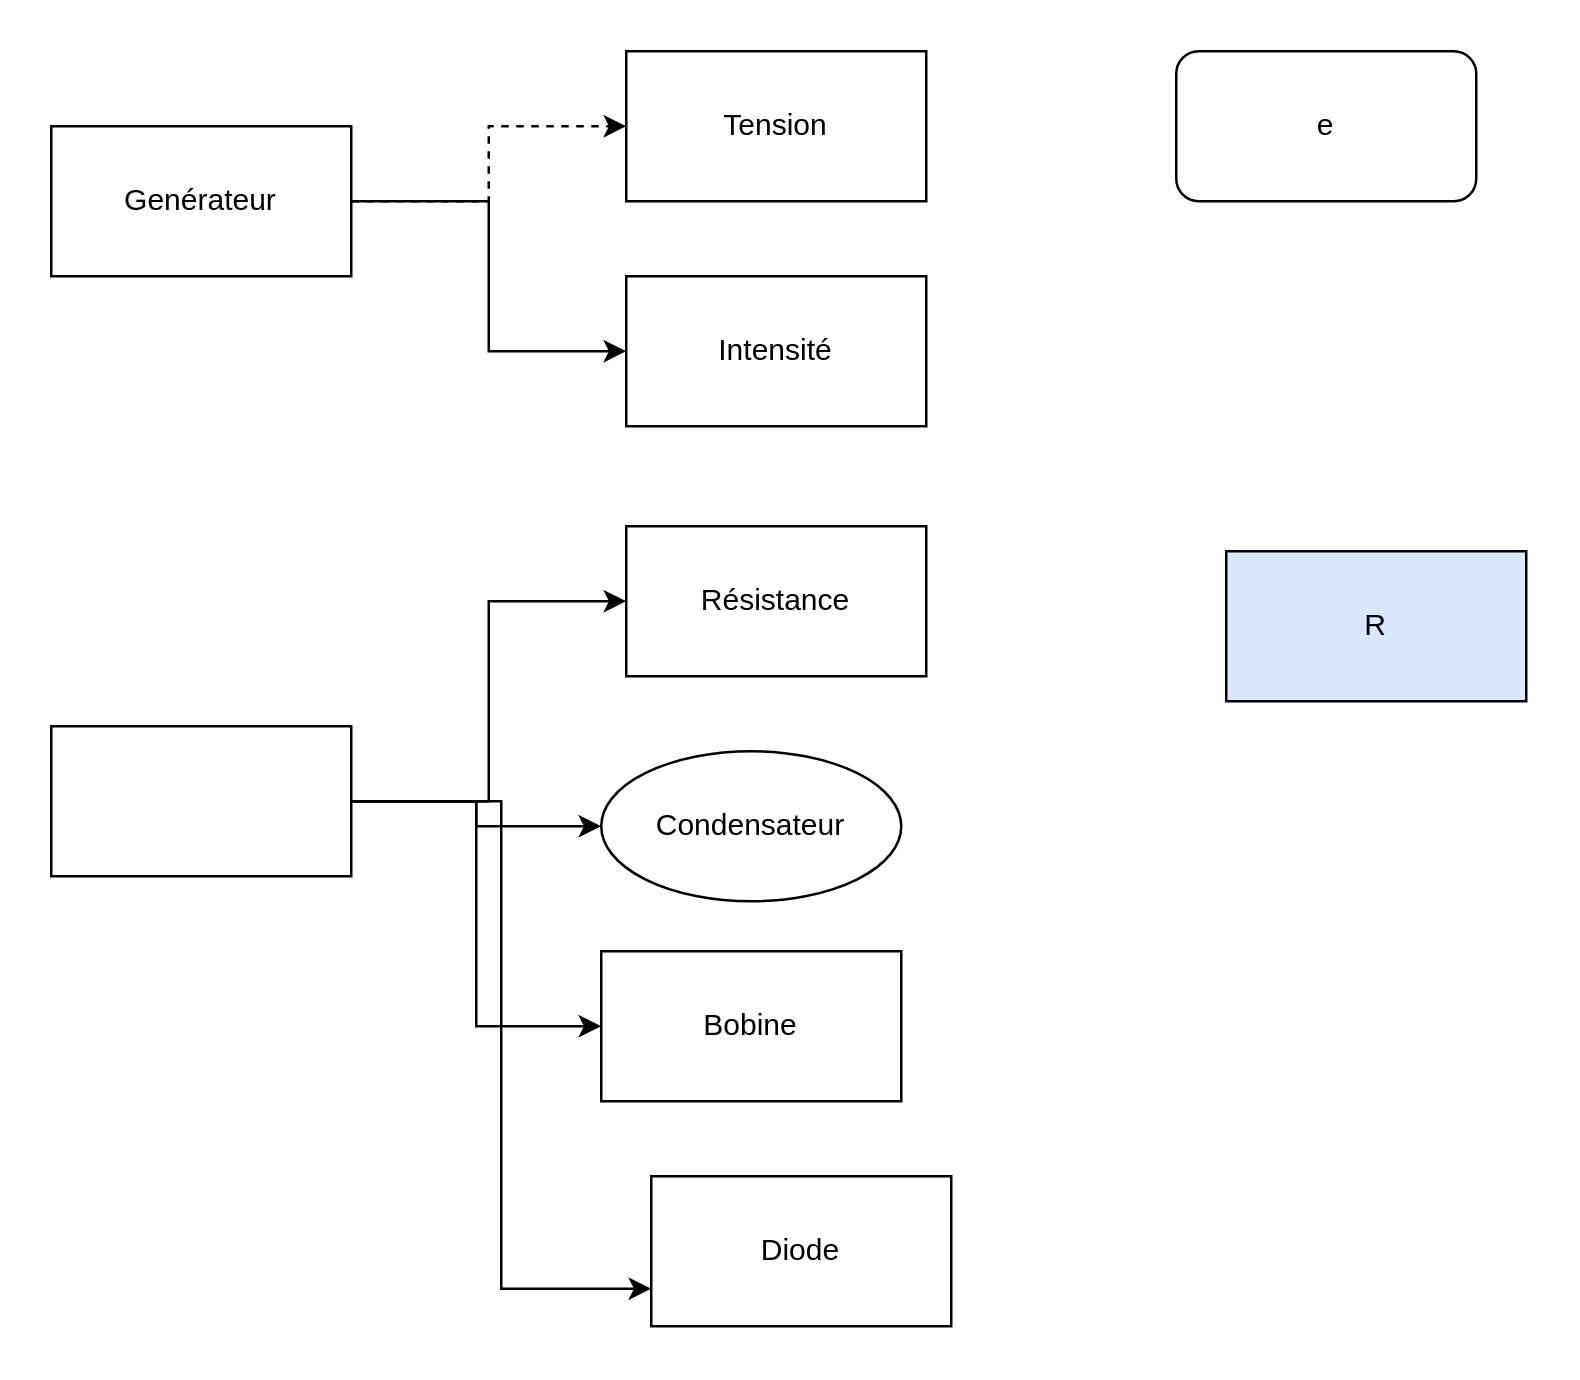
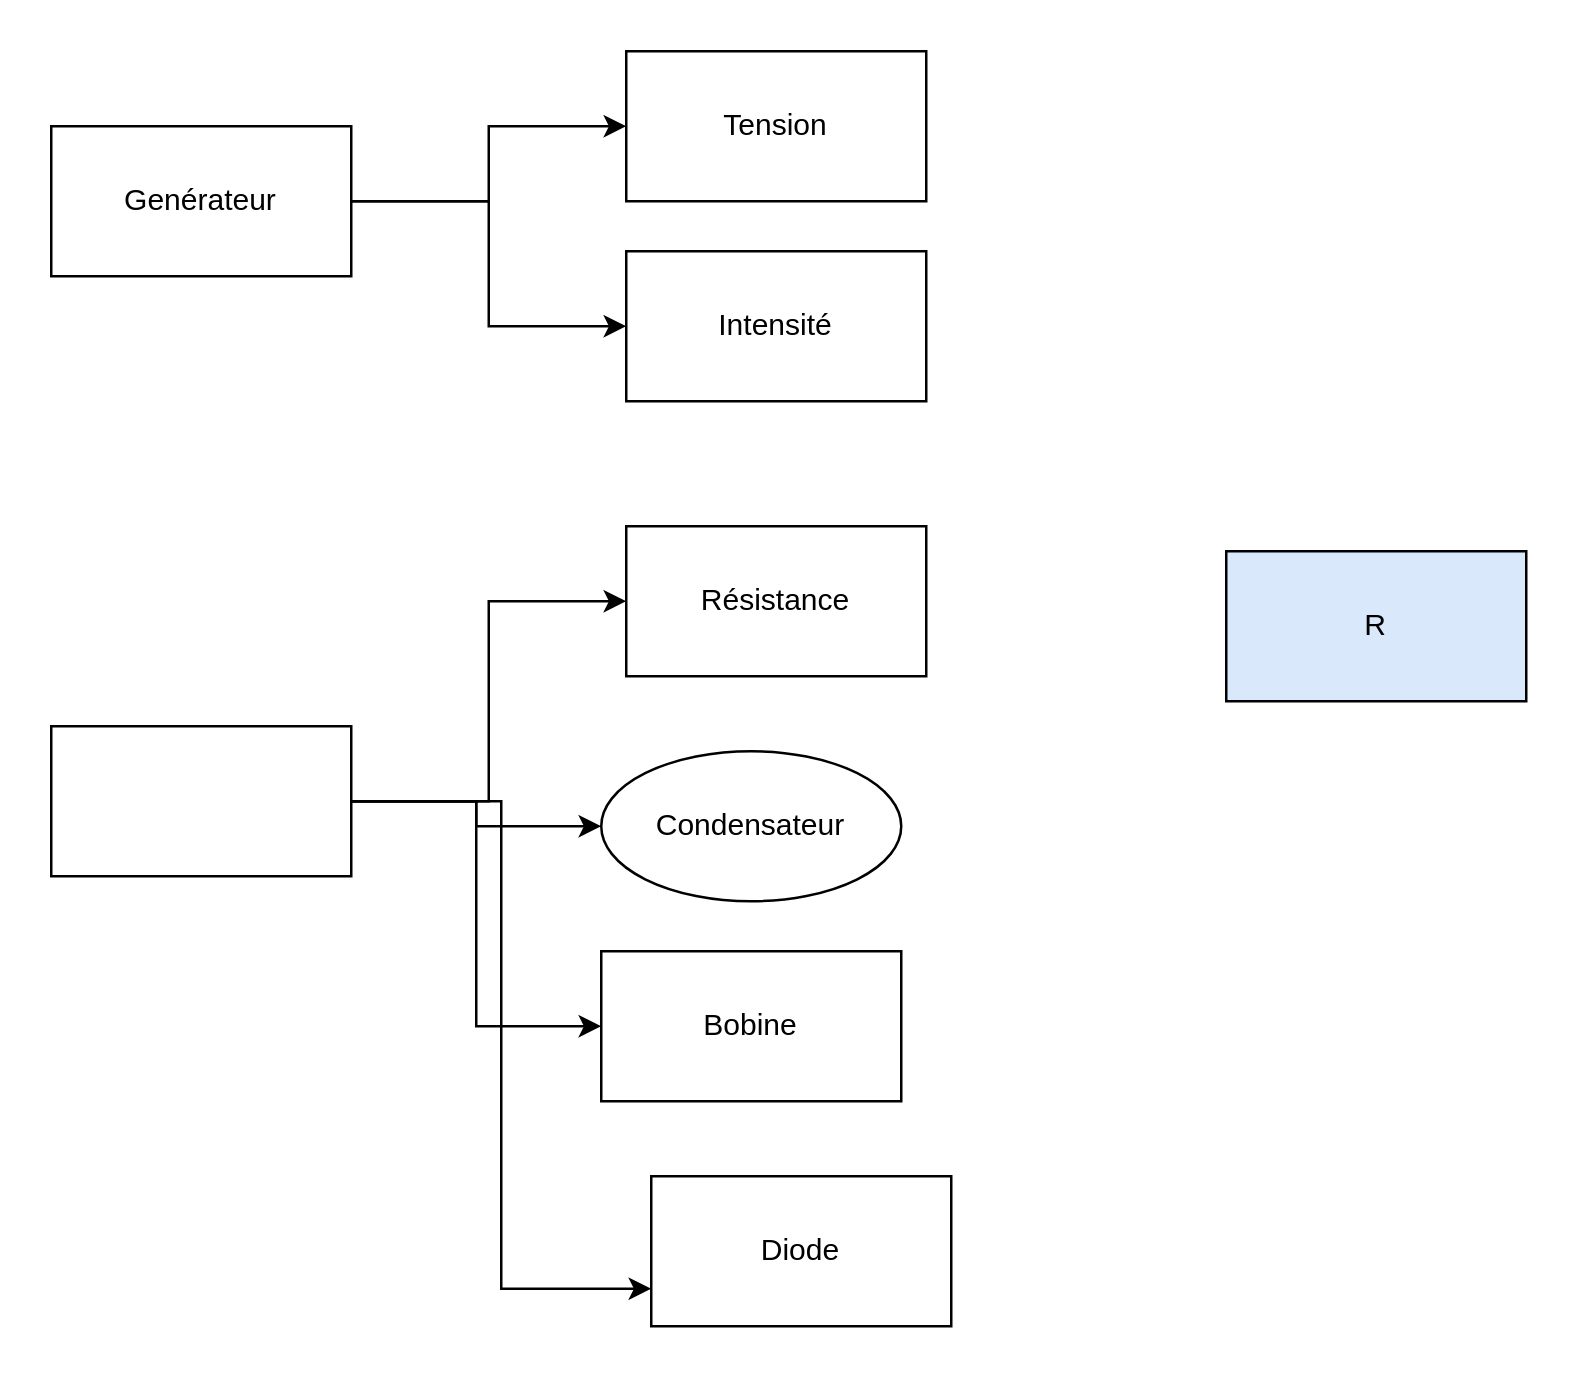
(512, 126) -> (512, 126)
(1326, 126) -> none
(776, 351) -> (776, 326)
